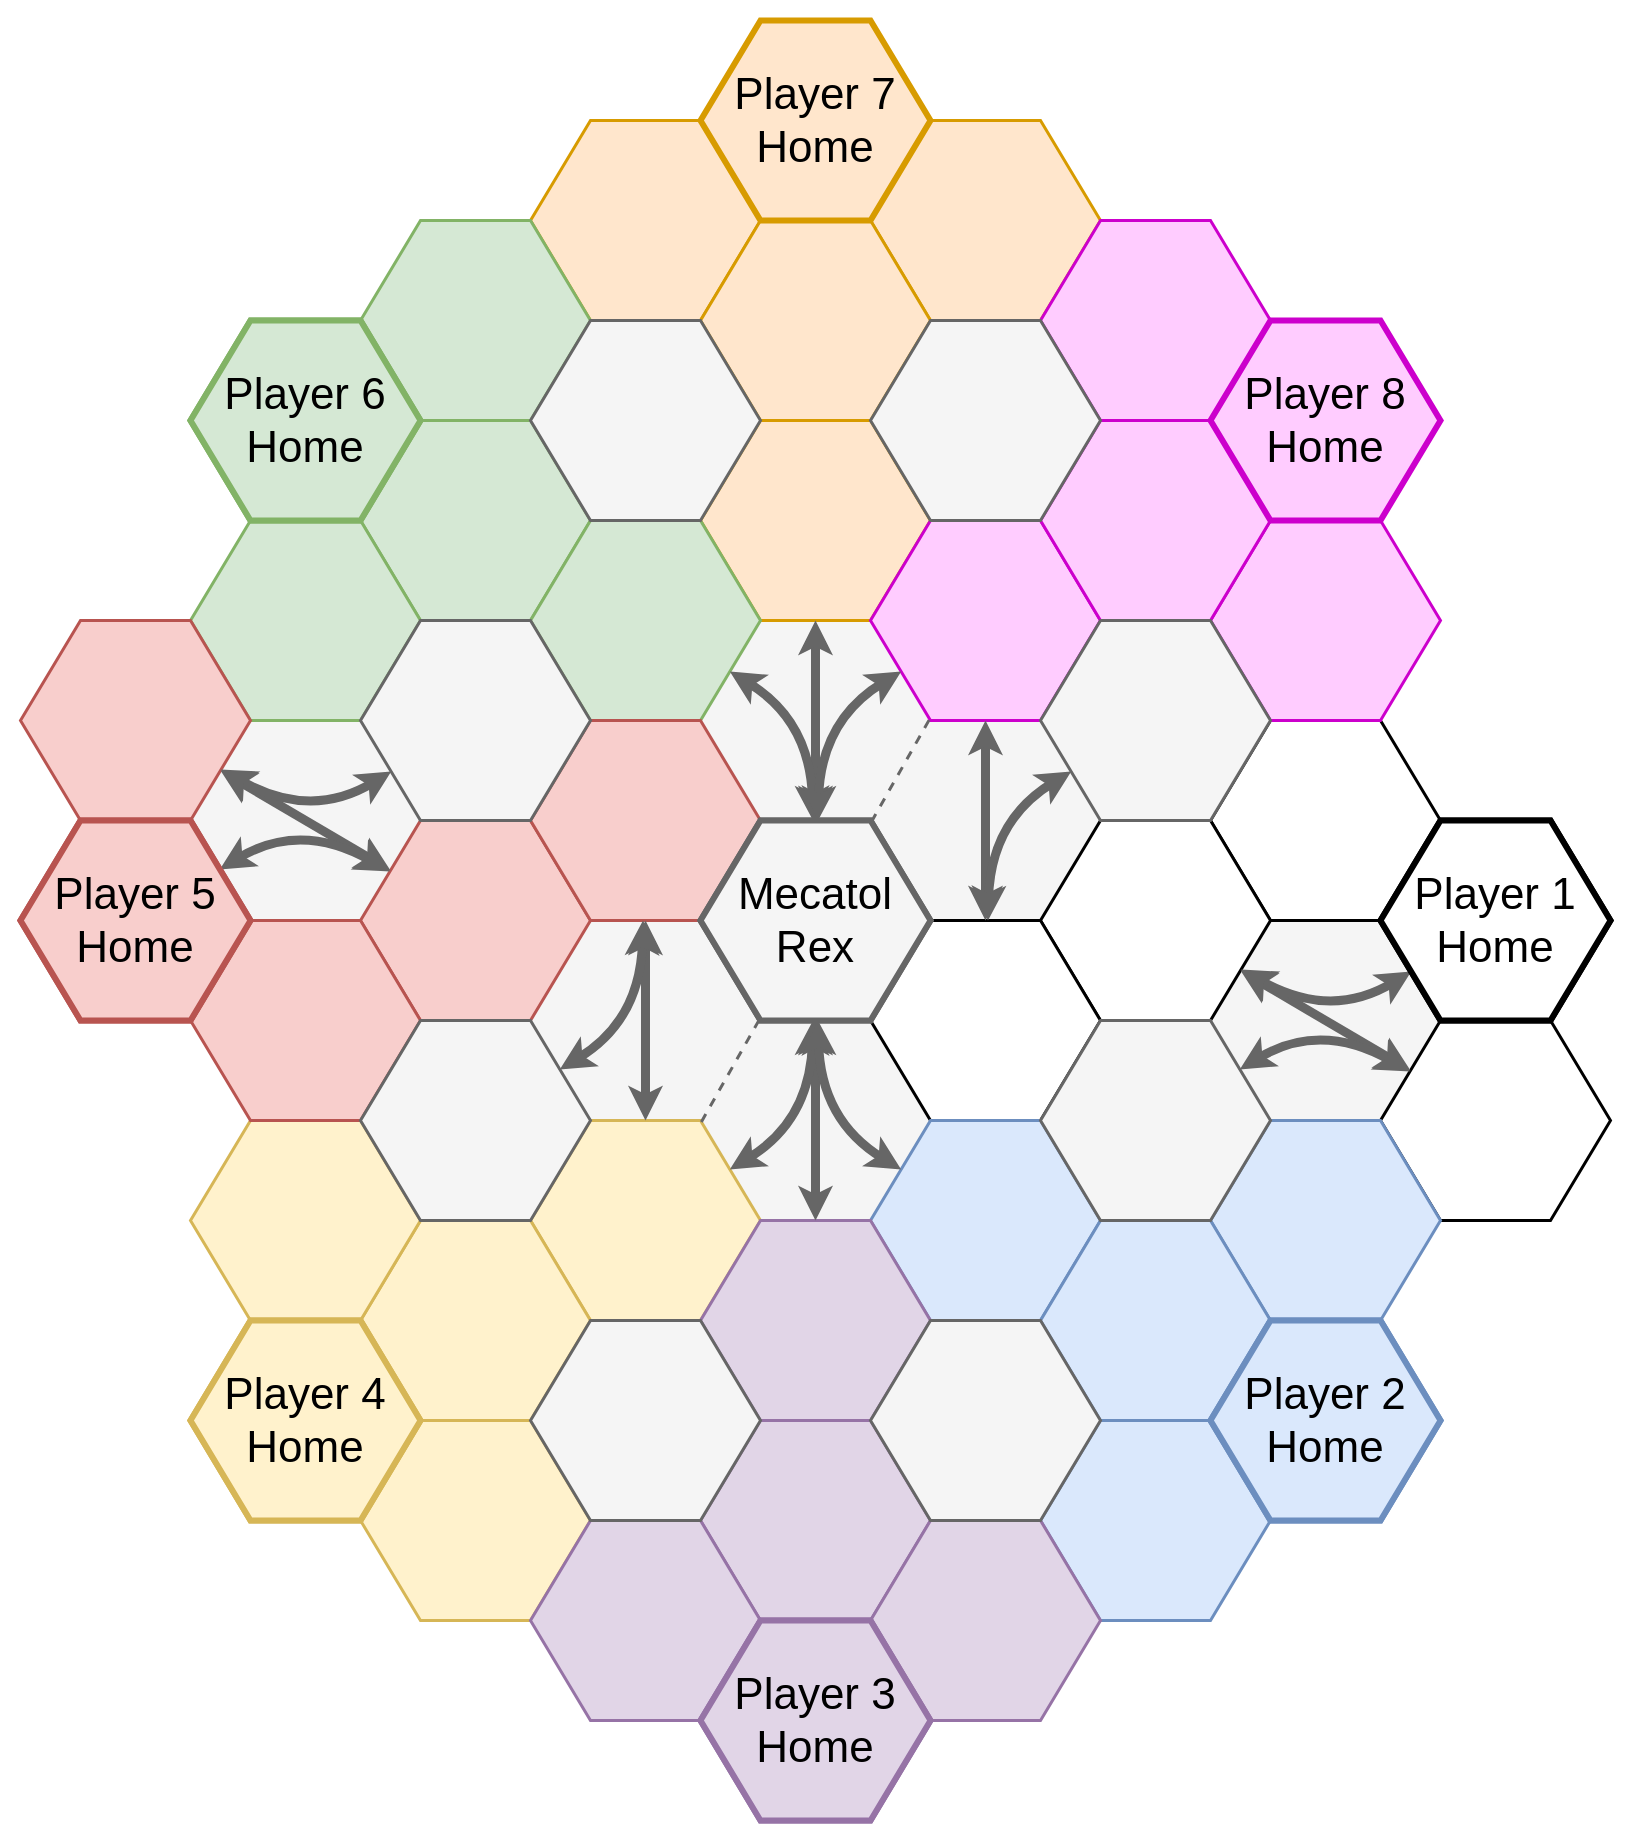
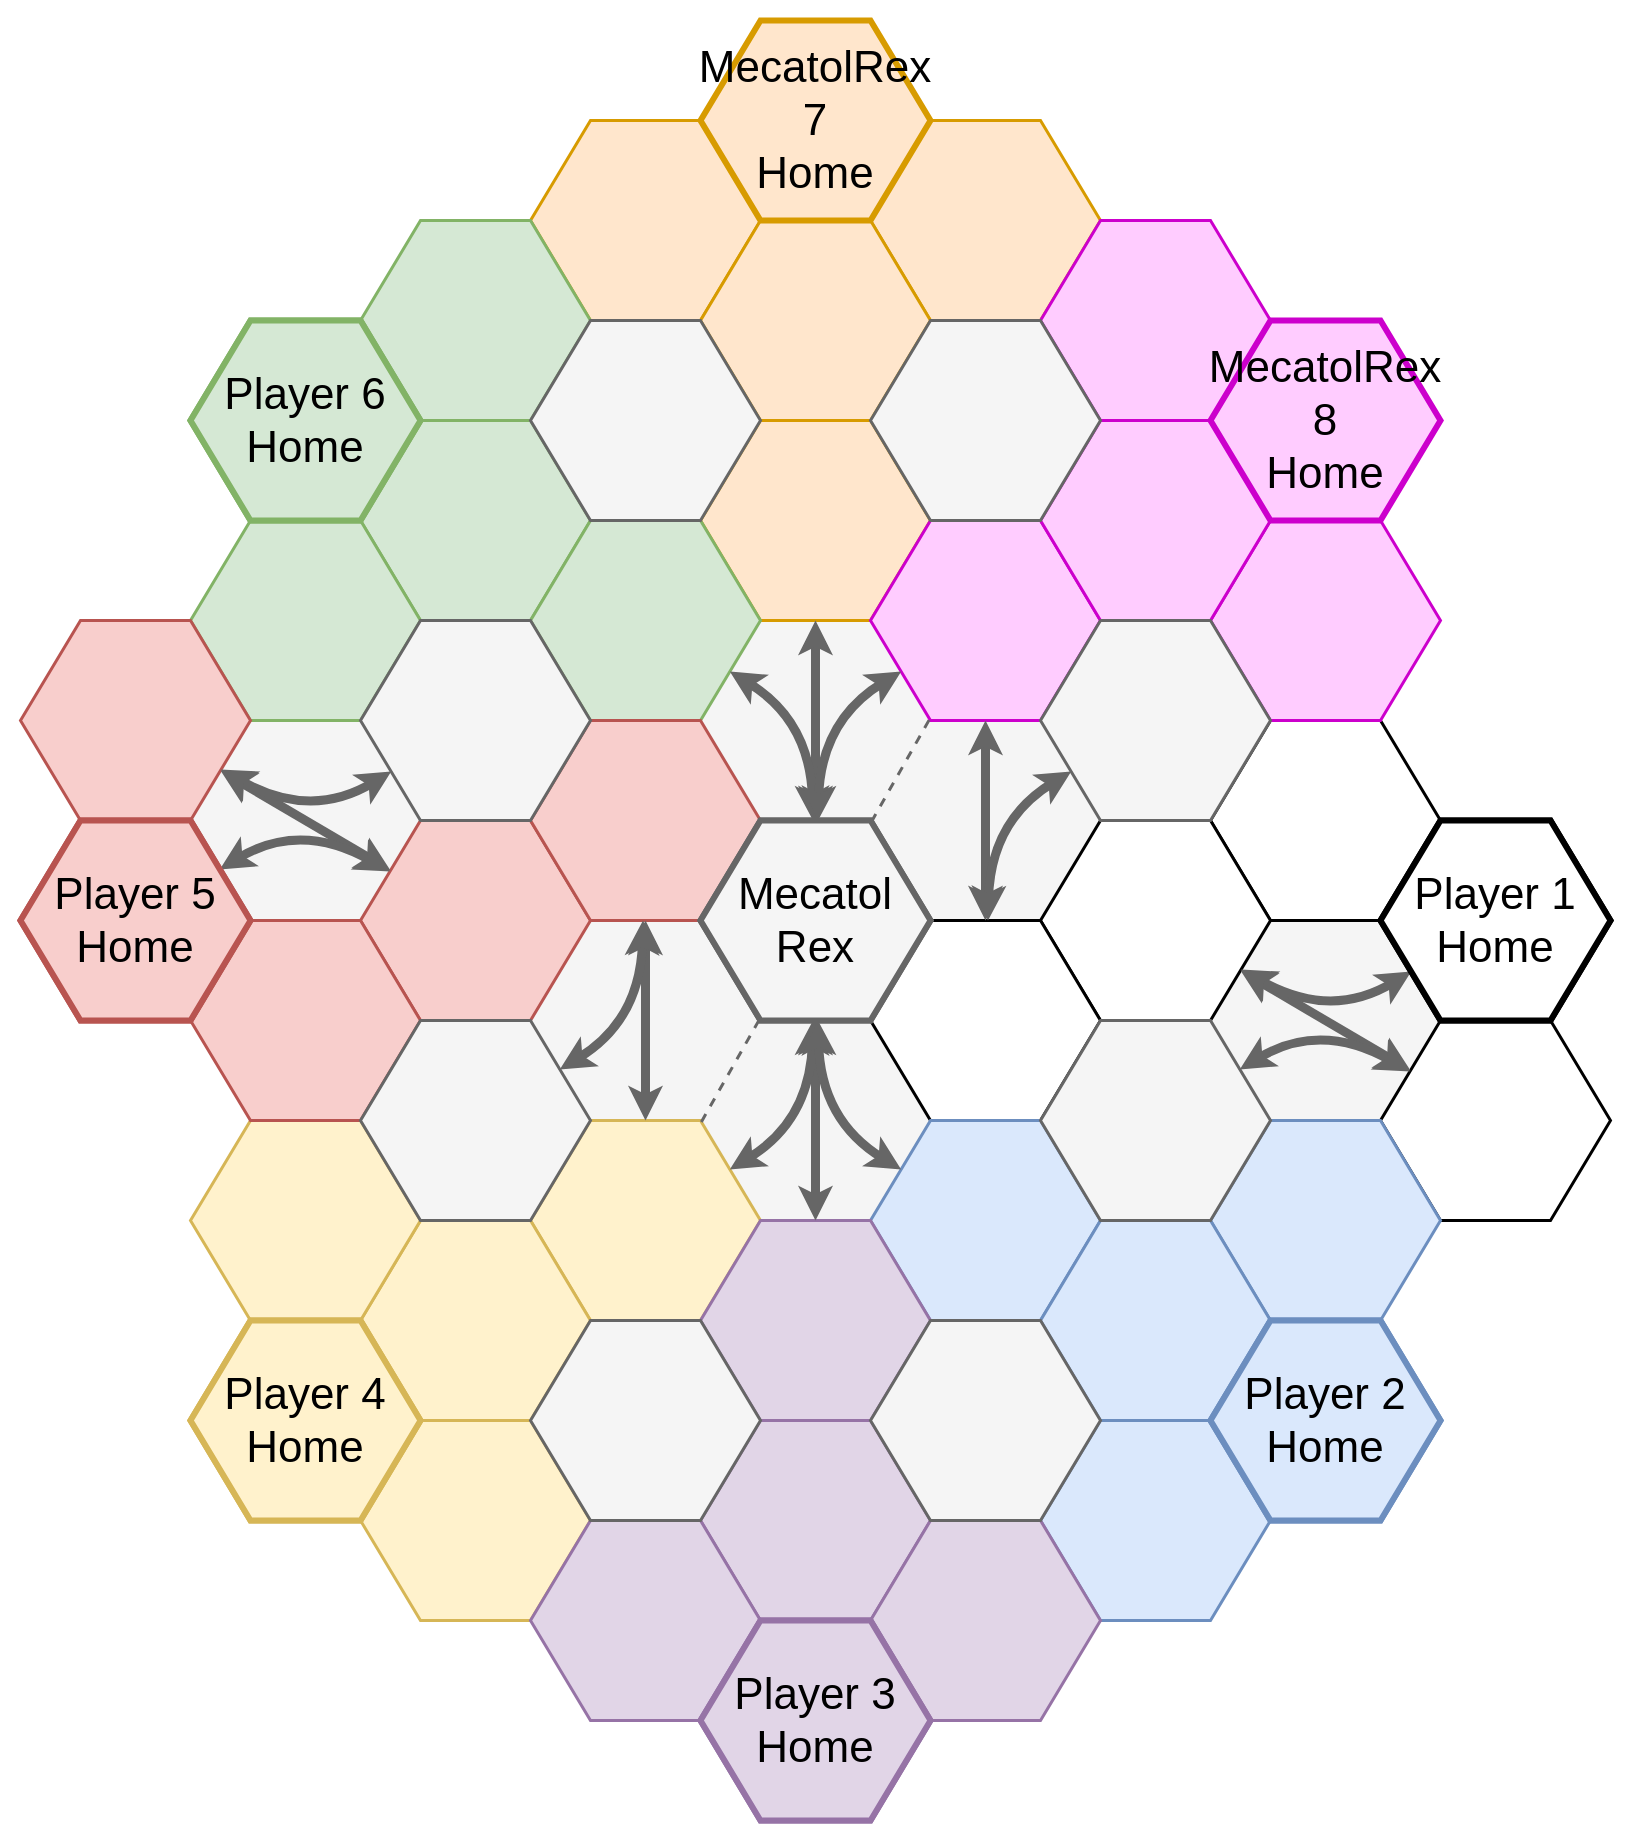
(816, 121) -> (816, 121)
(1326, 421) -> (1326, 421)
